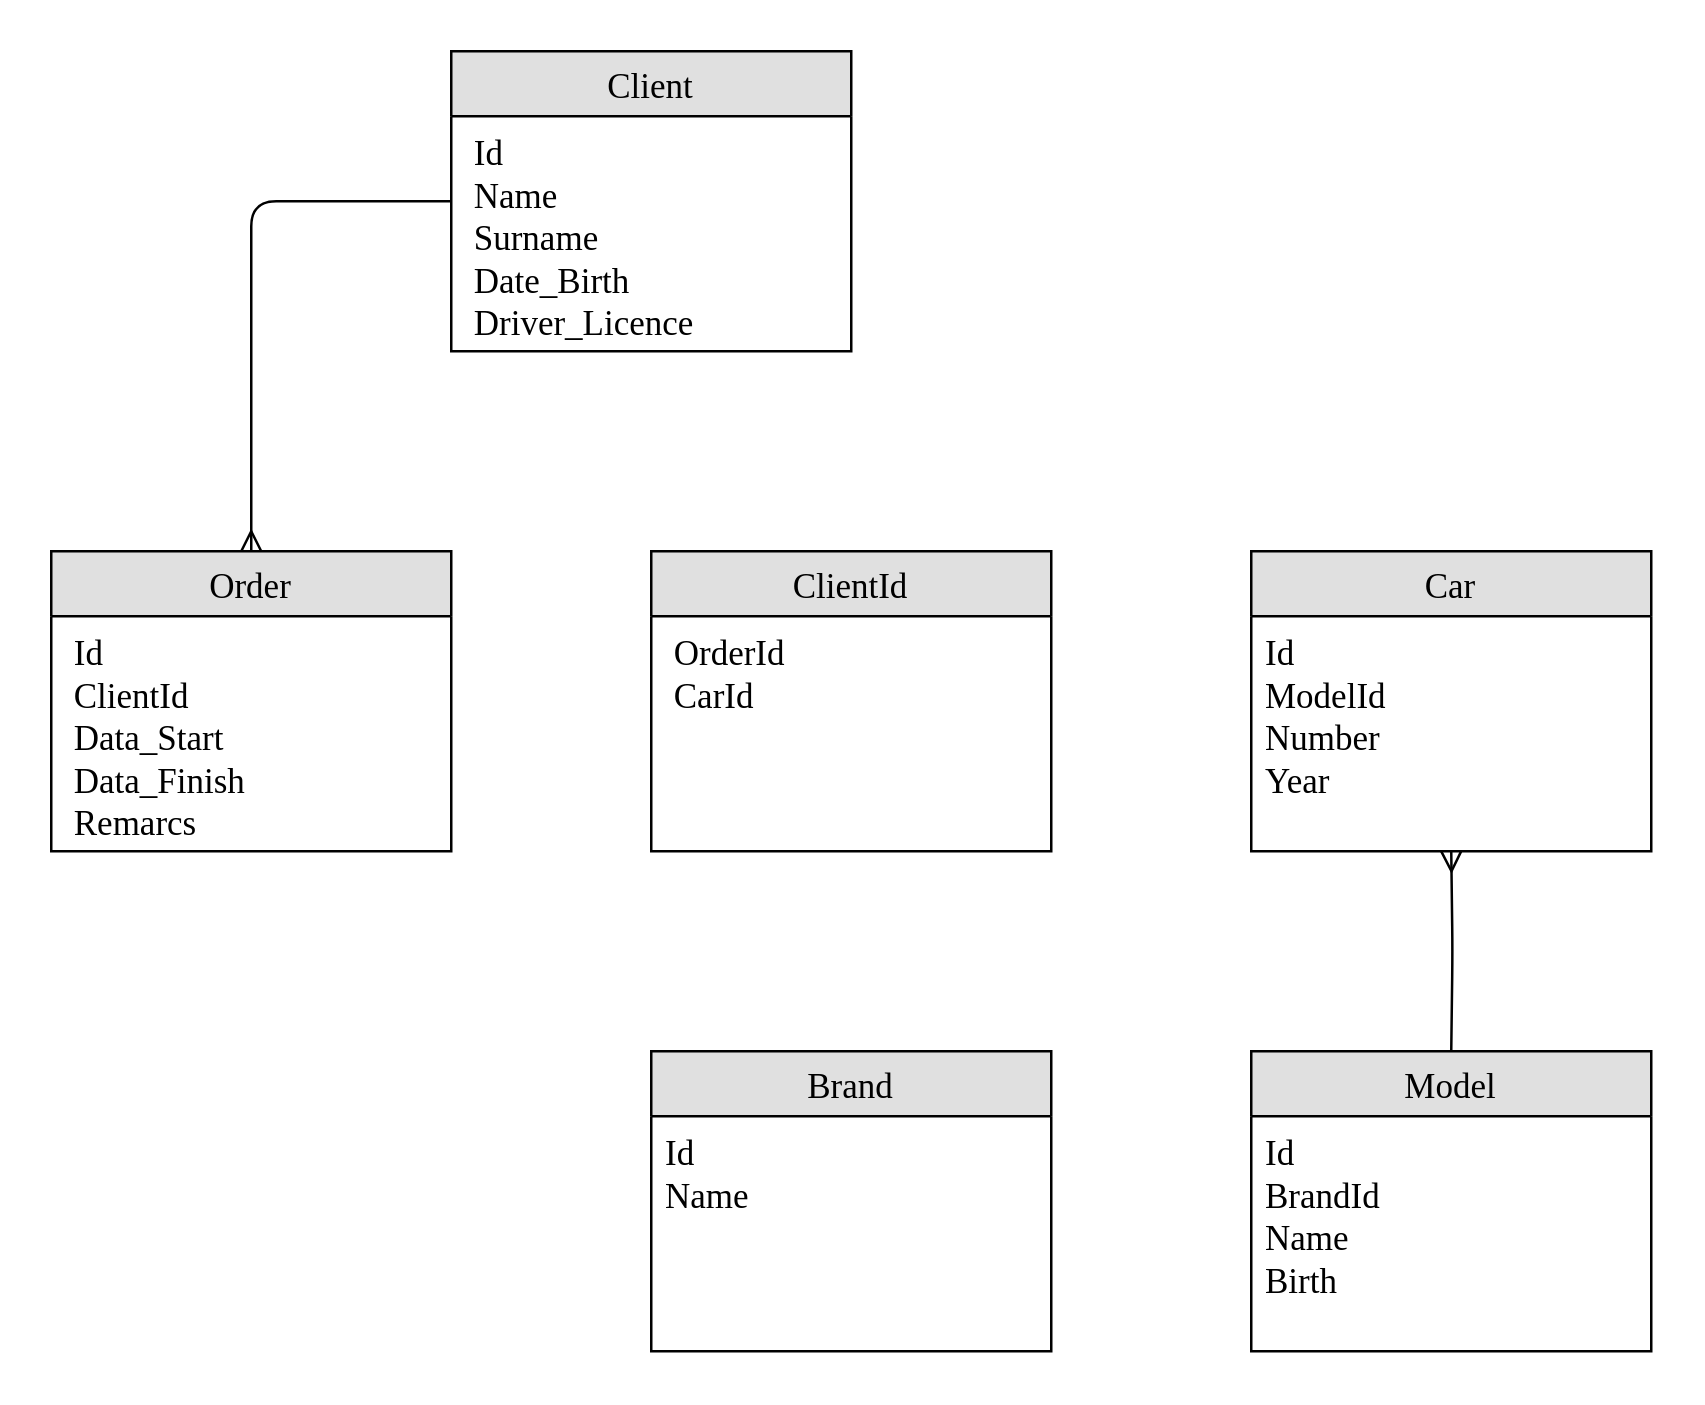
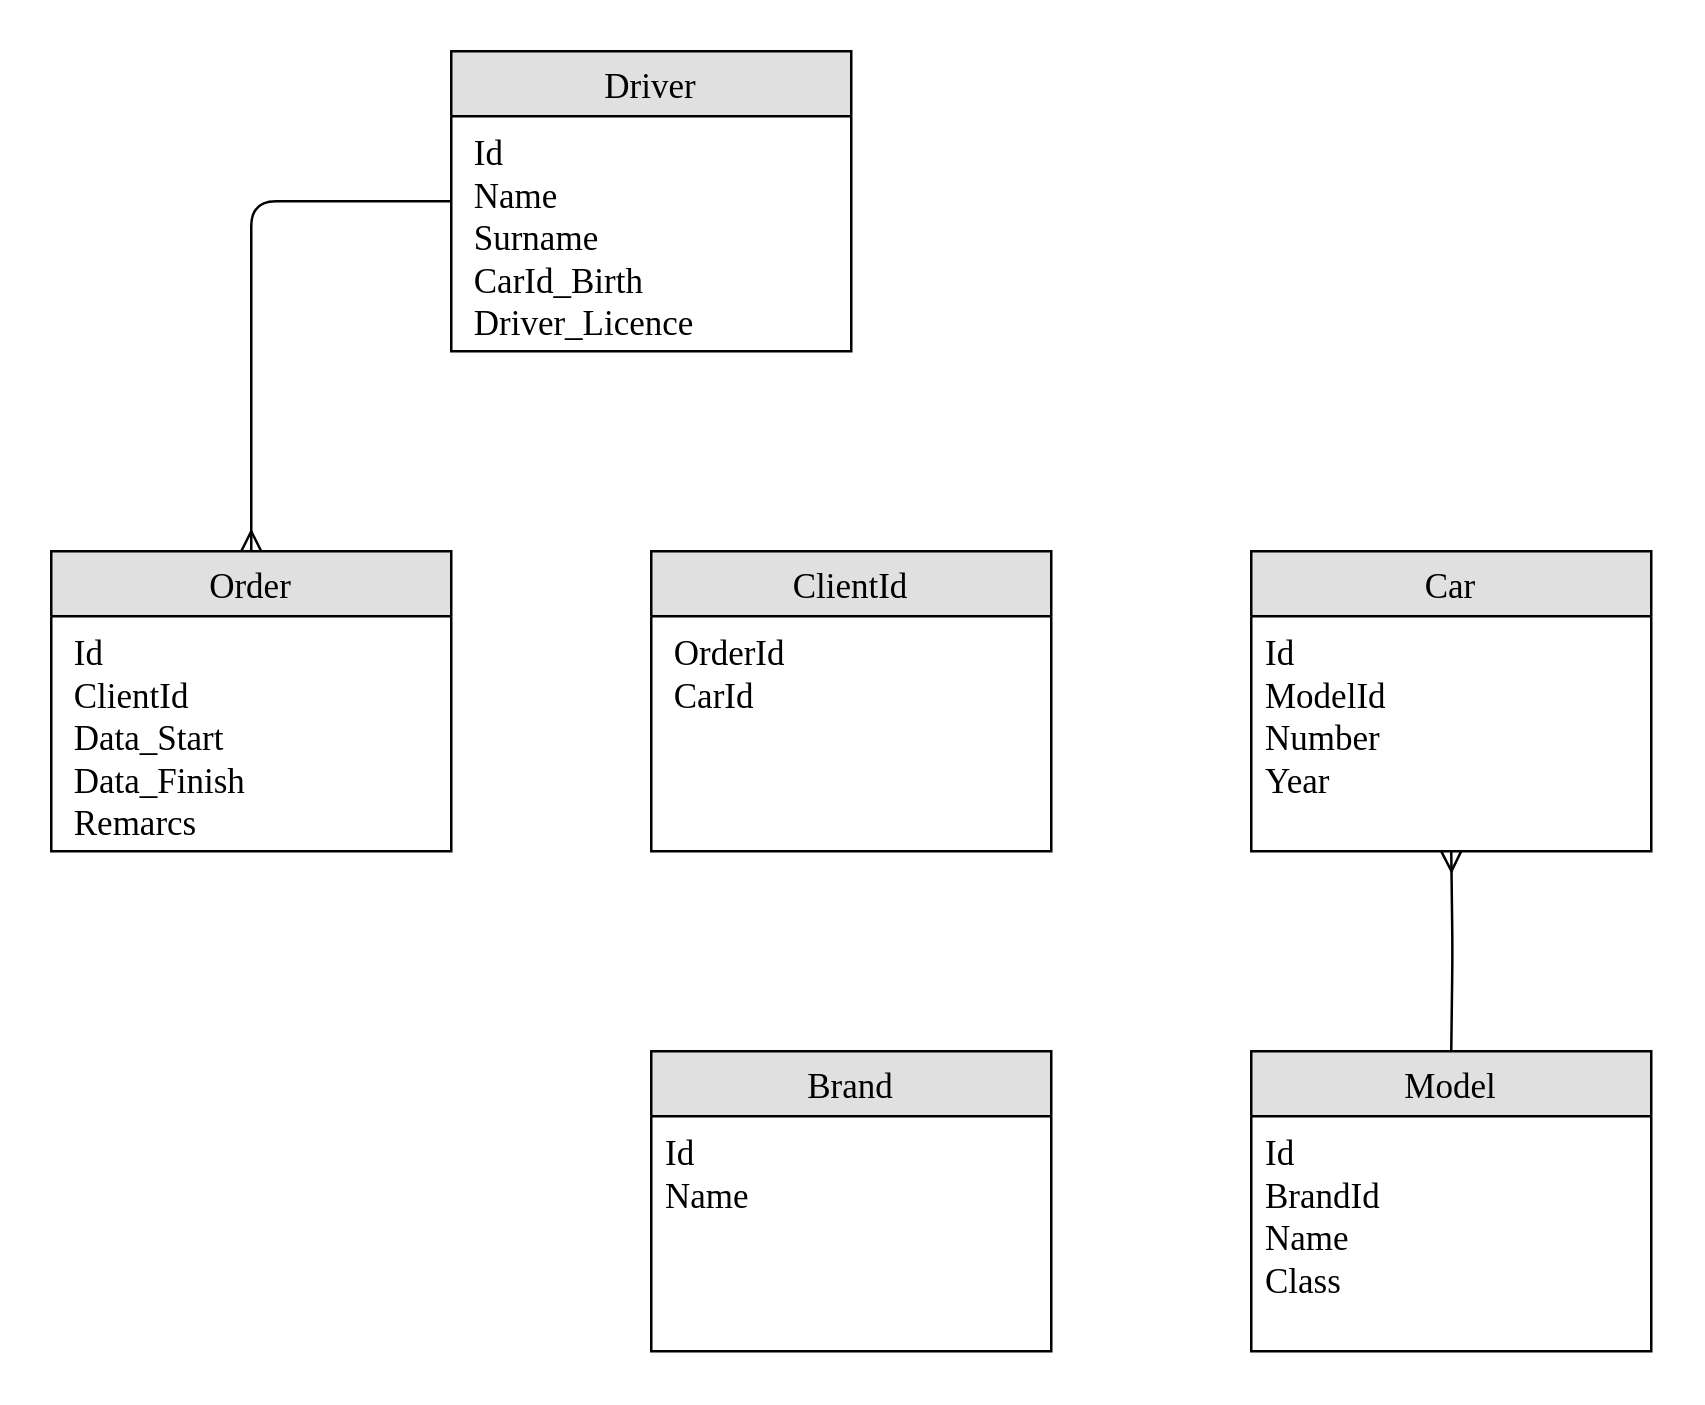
(650, 86) -> (650, 86)
(485, 153) -> (485, 153)
(1285, 1153) -> (1285, 1153)
